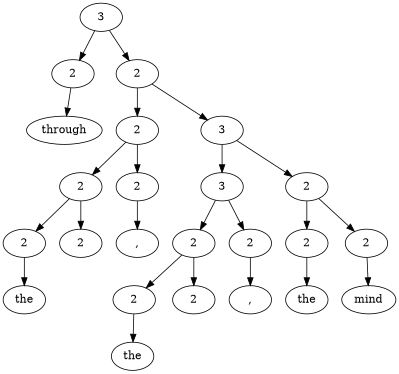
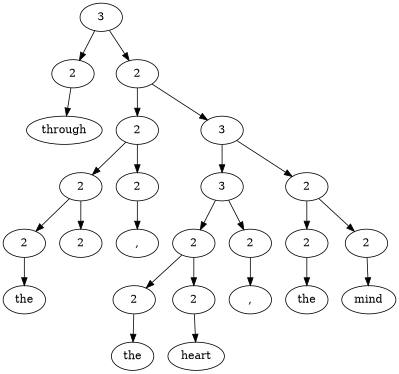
none -> (196, 356)
